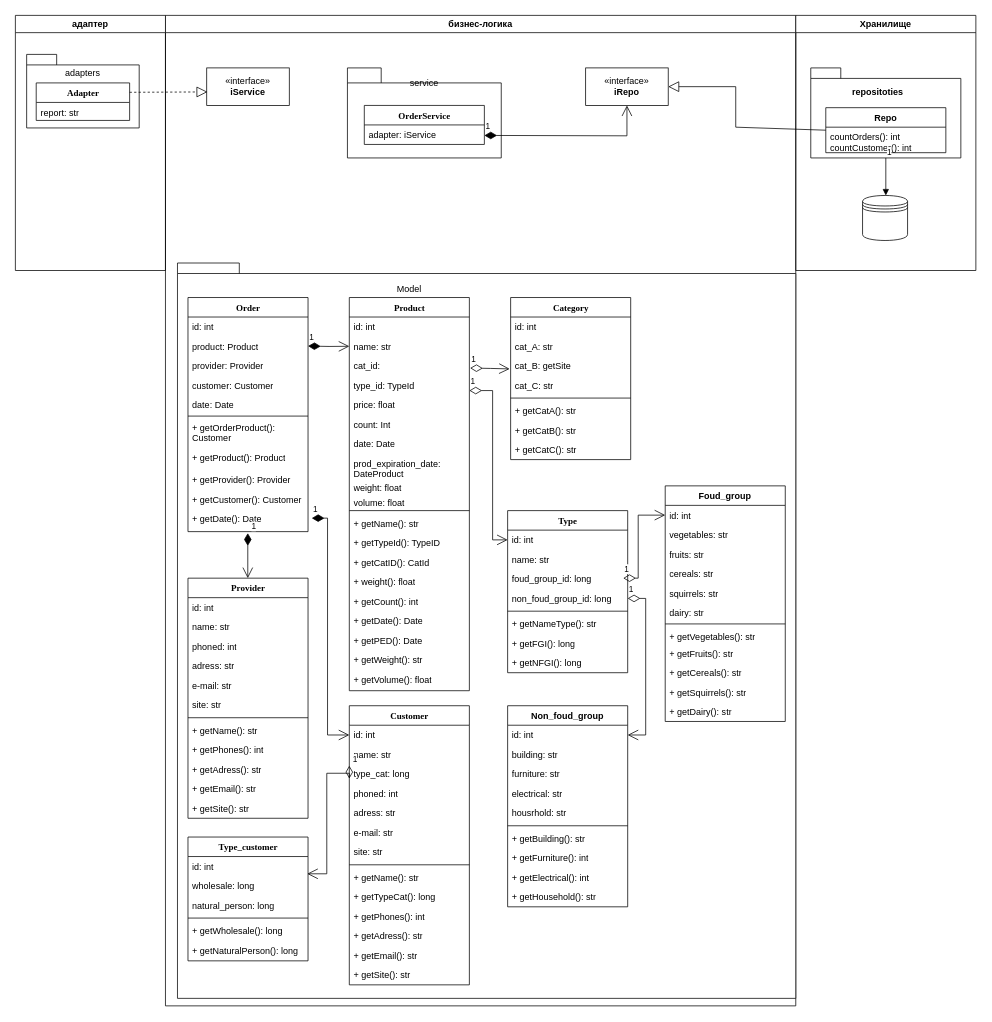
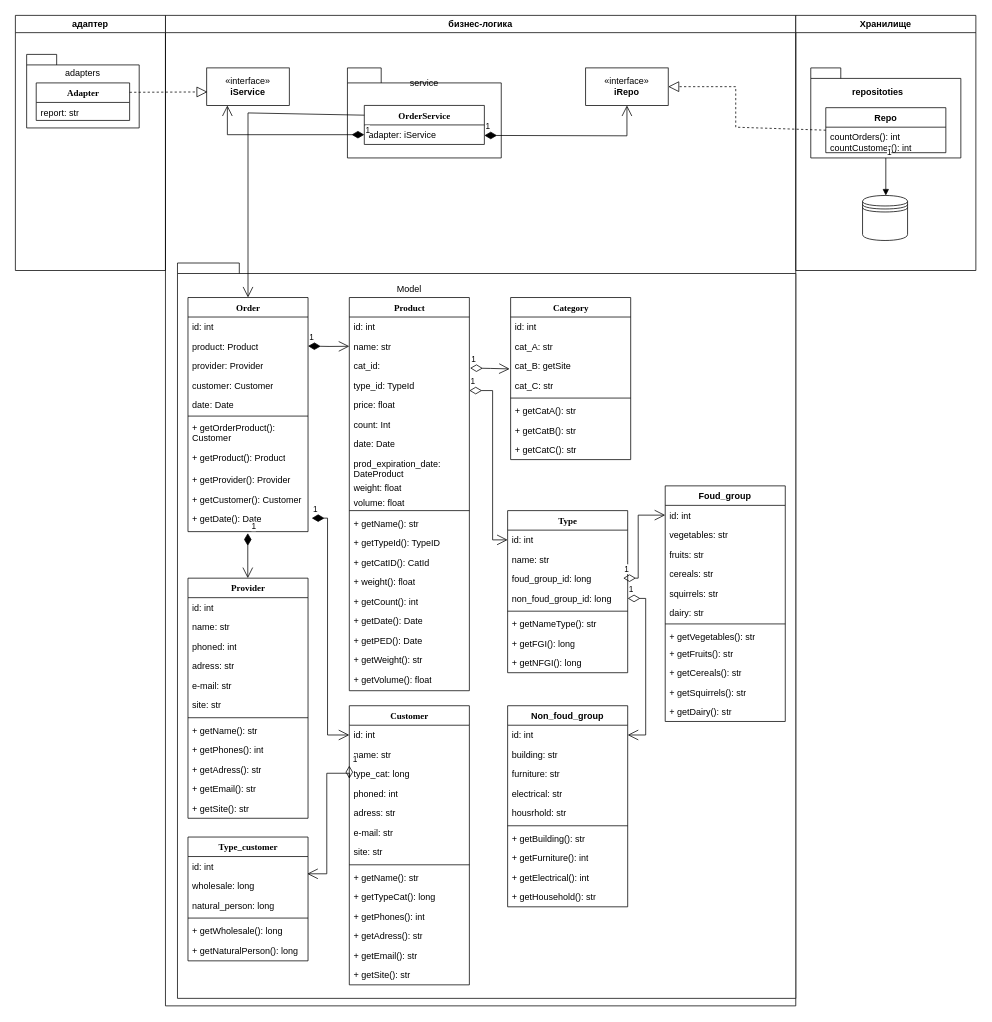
none -> (304, 114)
(735, 124) -> (735, 124)
none -> (277, 135)
